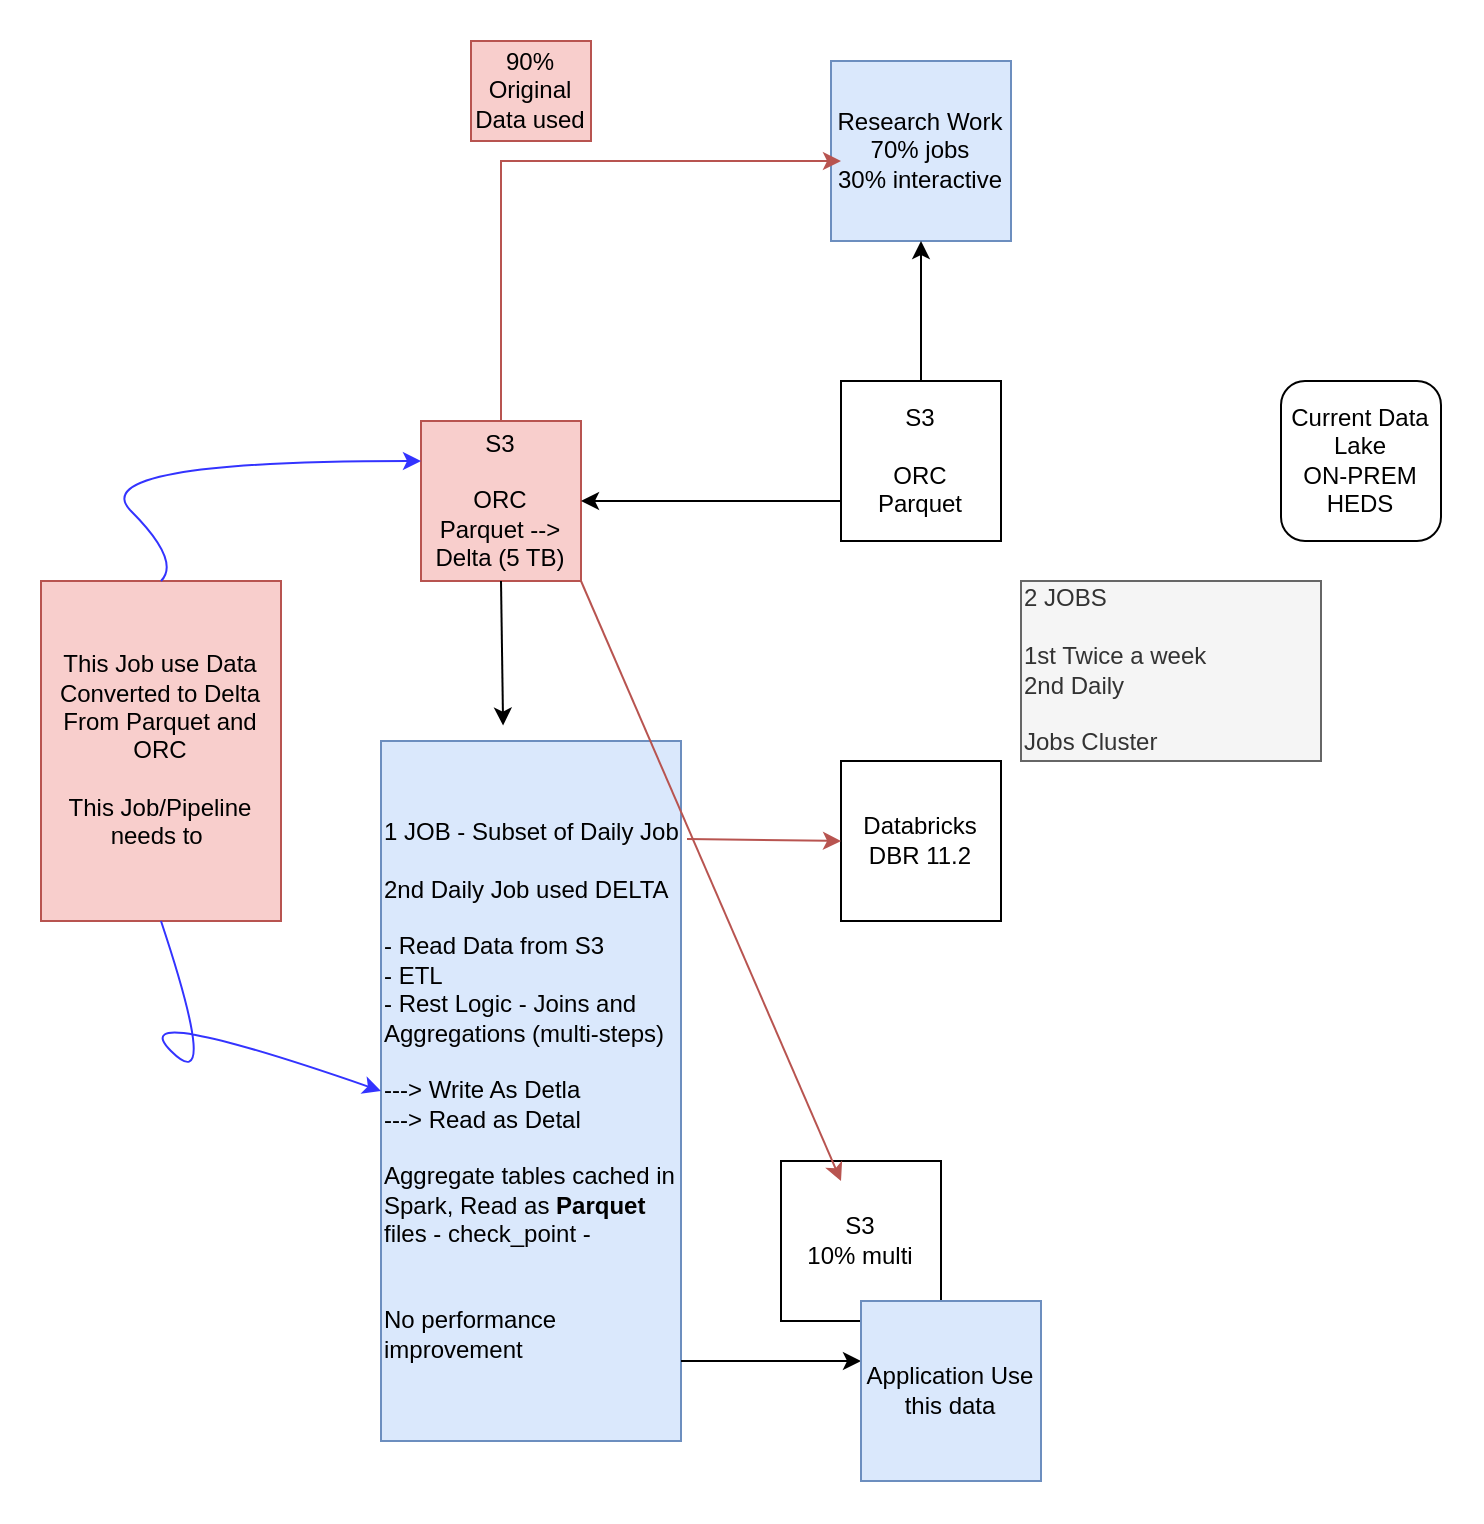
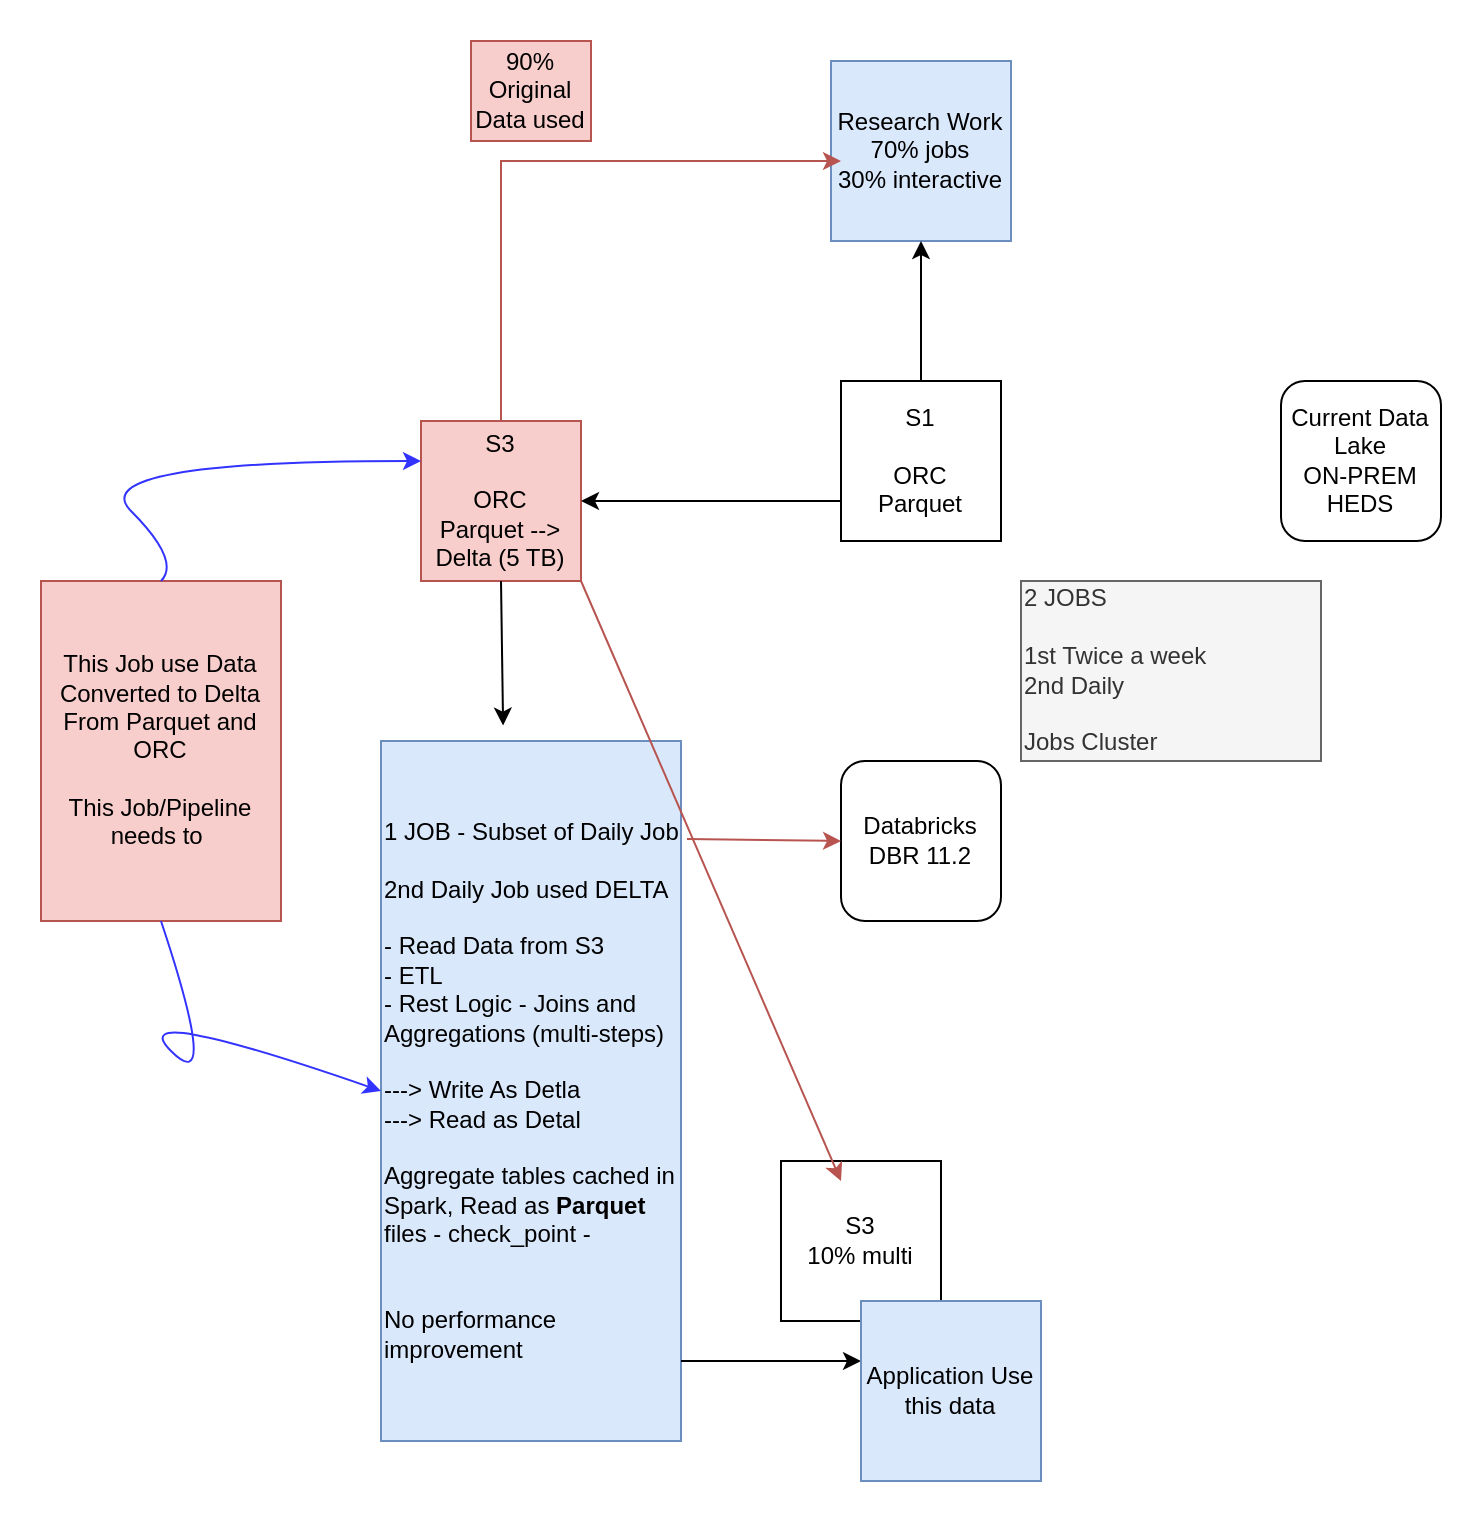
(921, 461) -> (921, 461)
(921, 841) -> (921, 841)
